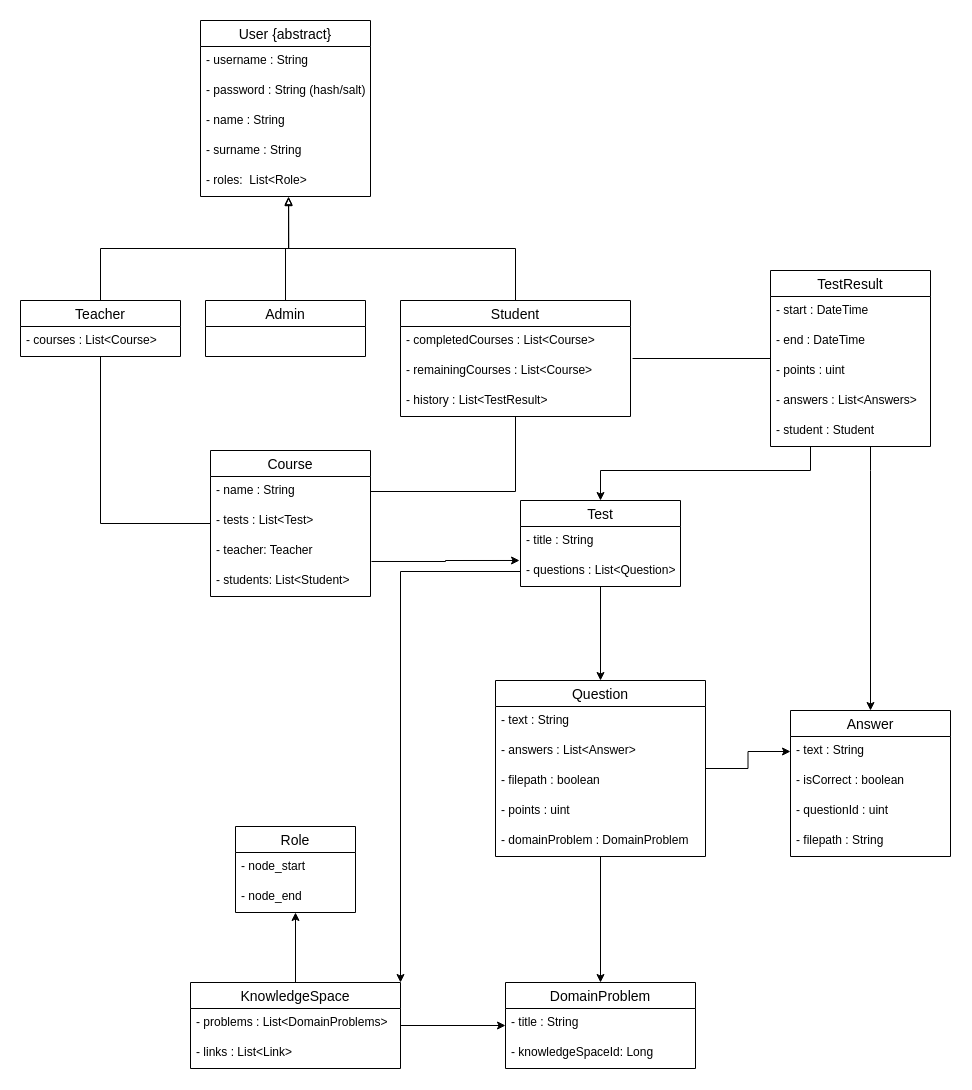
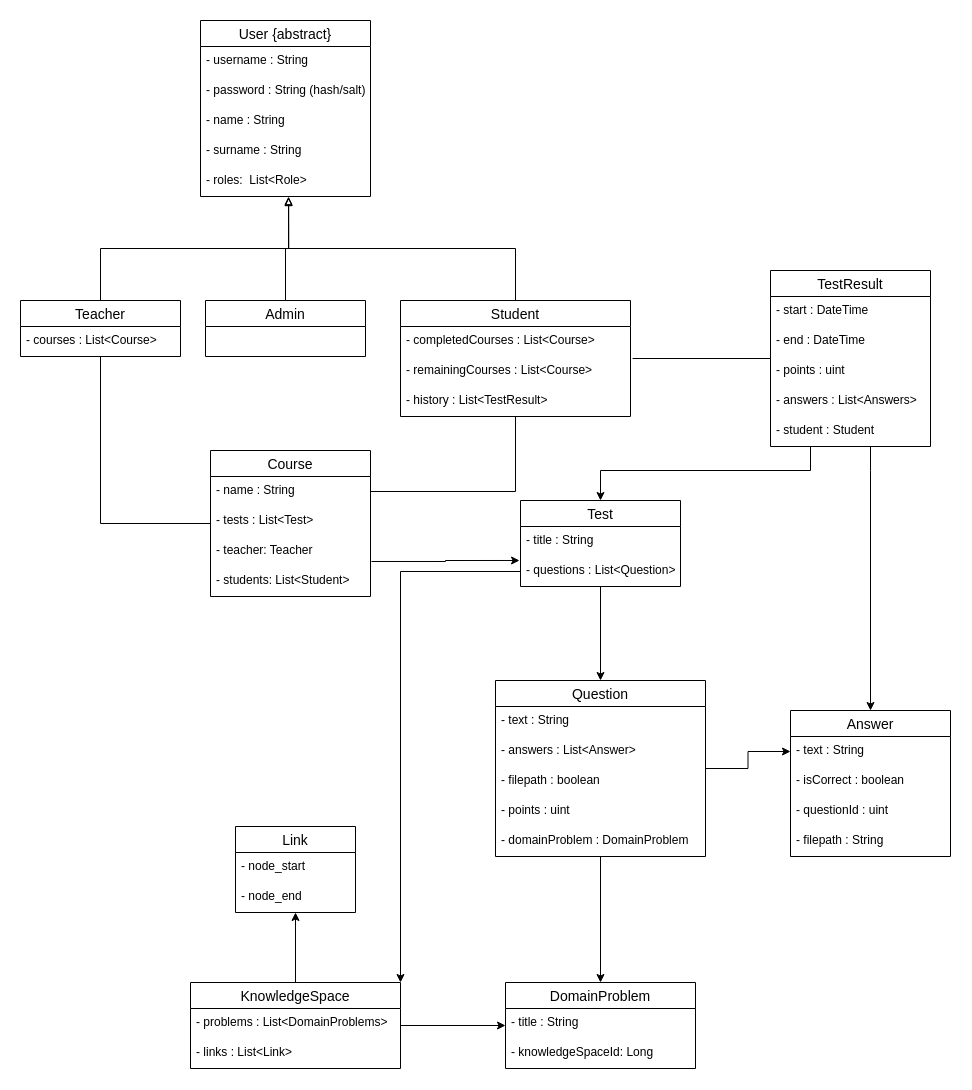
(295, 840) -> (295, 840)
